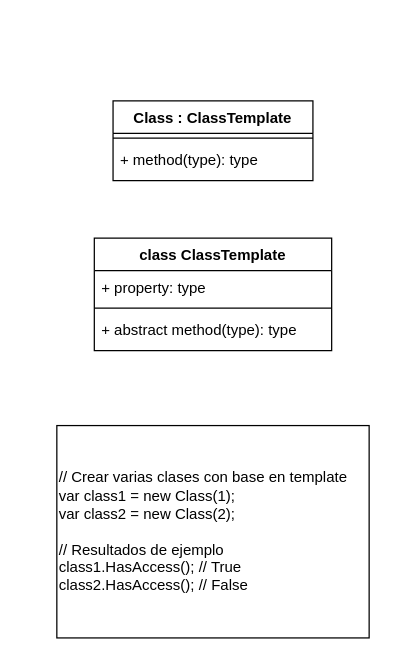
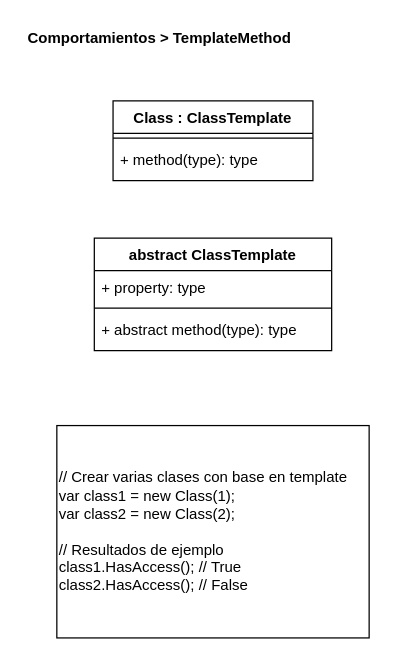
none -> (169, 38)
(213, 255) -> (213, 255)
